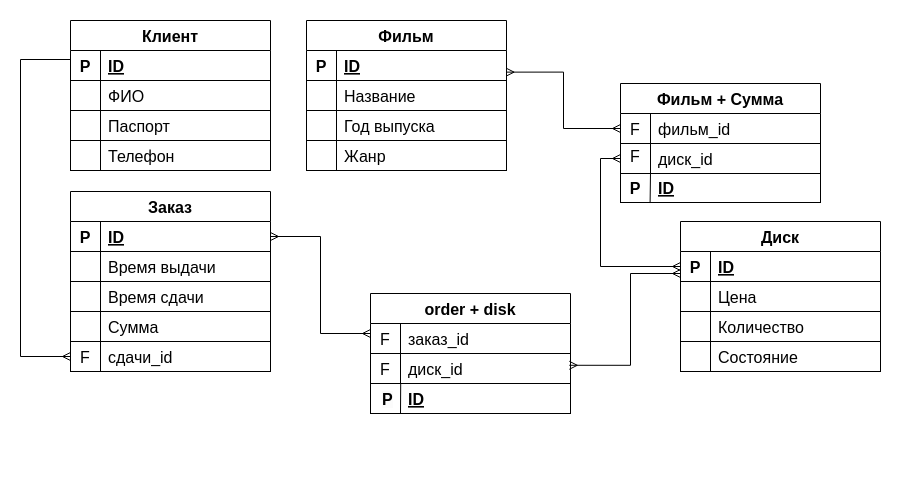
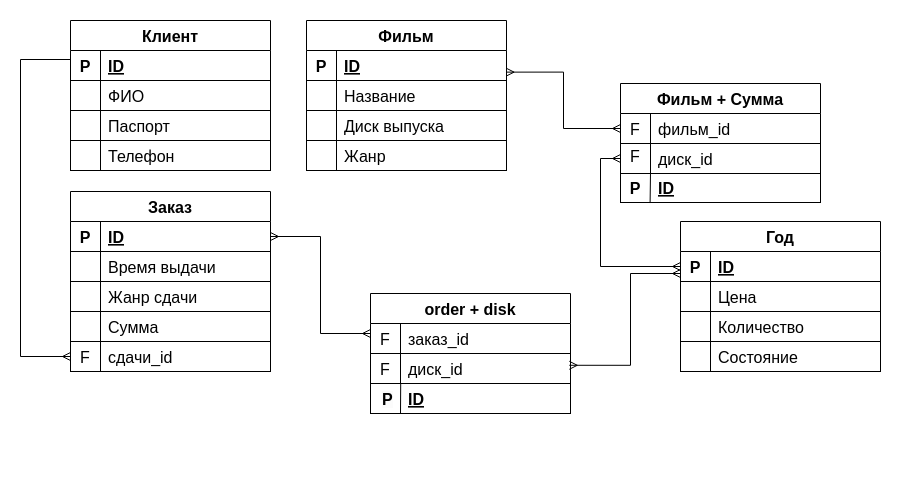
(391, 127) -> (396, 127)
(780, 238) -> (780, 238)
(155, 298) -> (151, 298)
